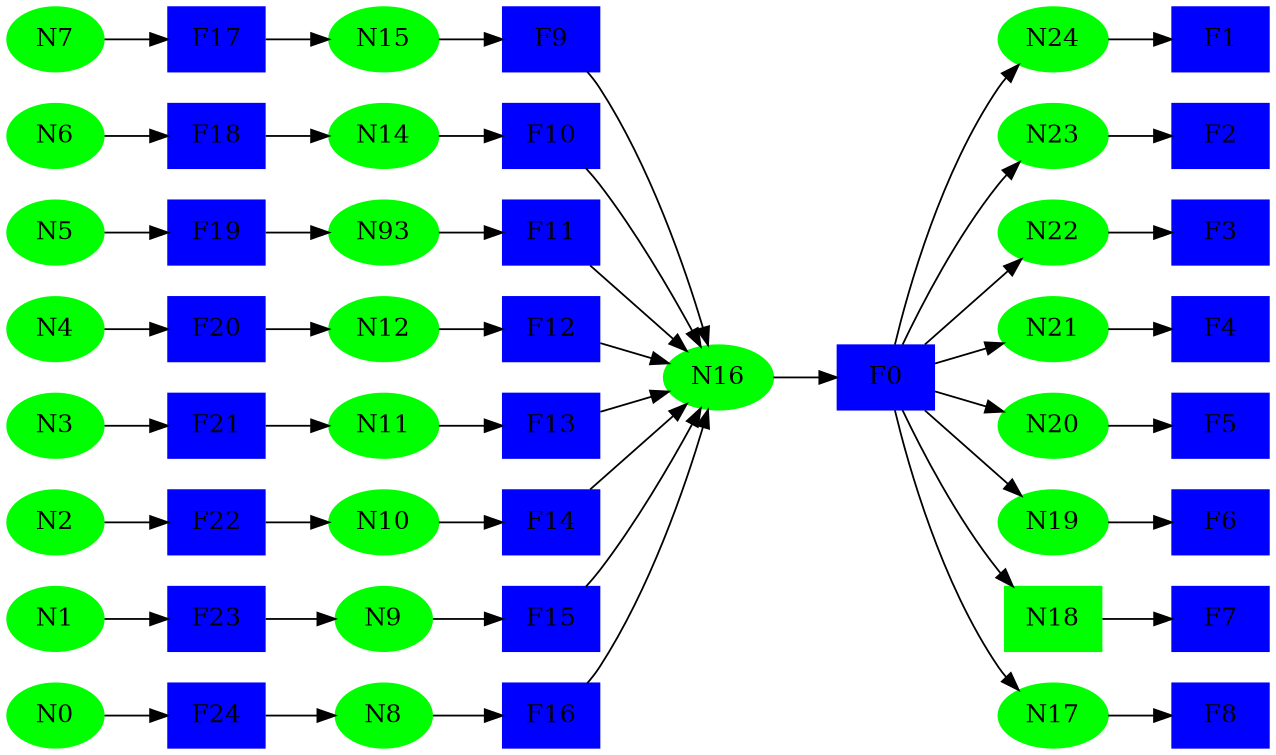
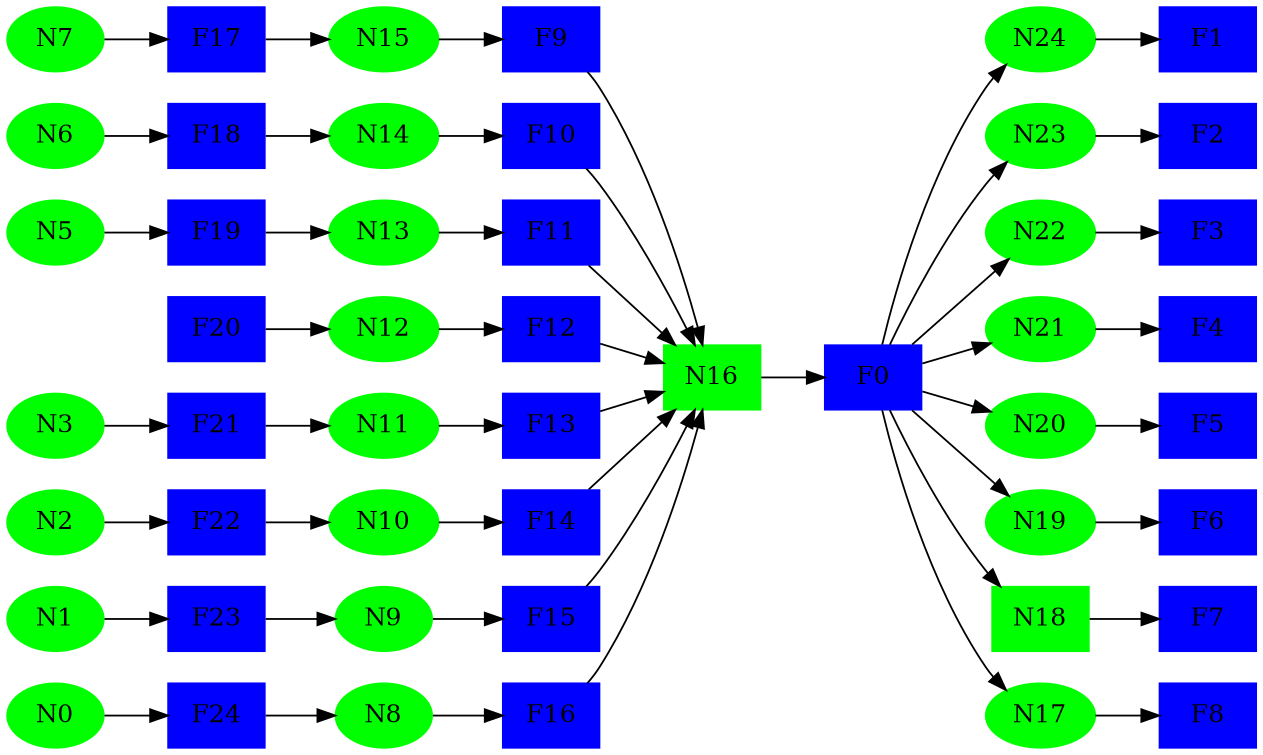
(384, 233) -> (384, 233)
(55, 329) -> none
(718, 377) -> (712, 377)
